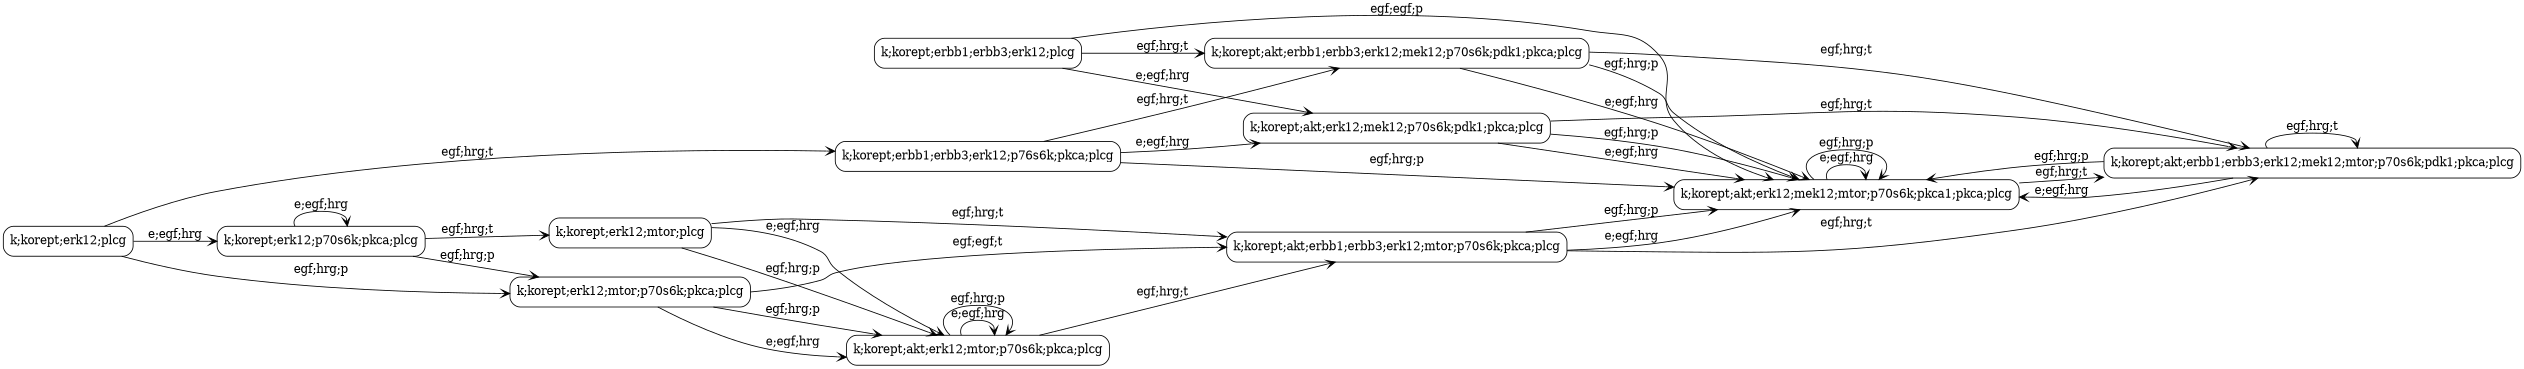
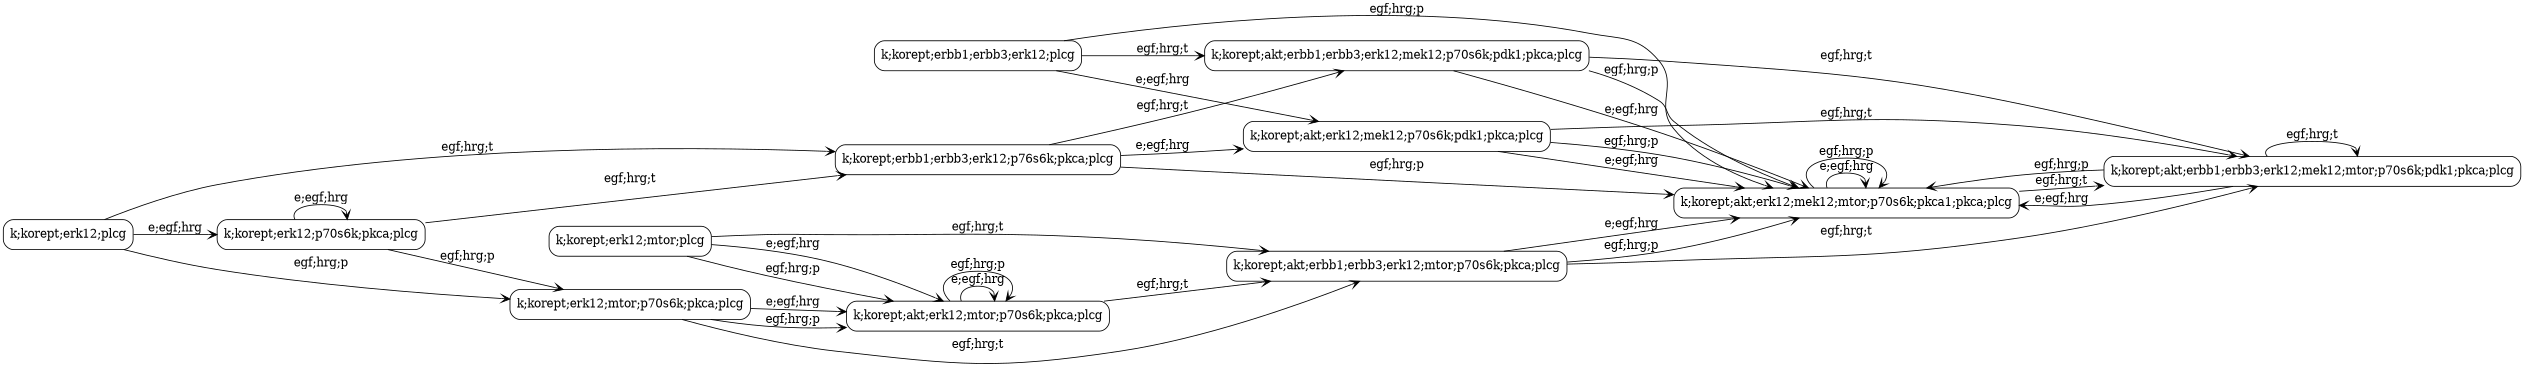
(1397, 10) -> (1397, 10)
(483, 237) -> (631, 199)
(978, 243) -> (978, 345)
